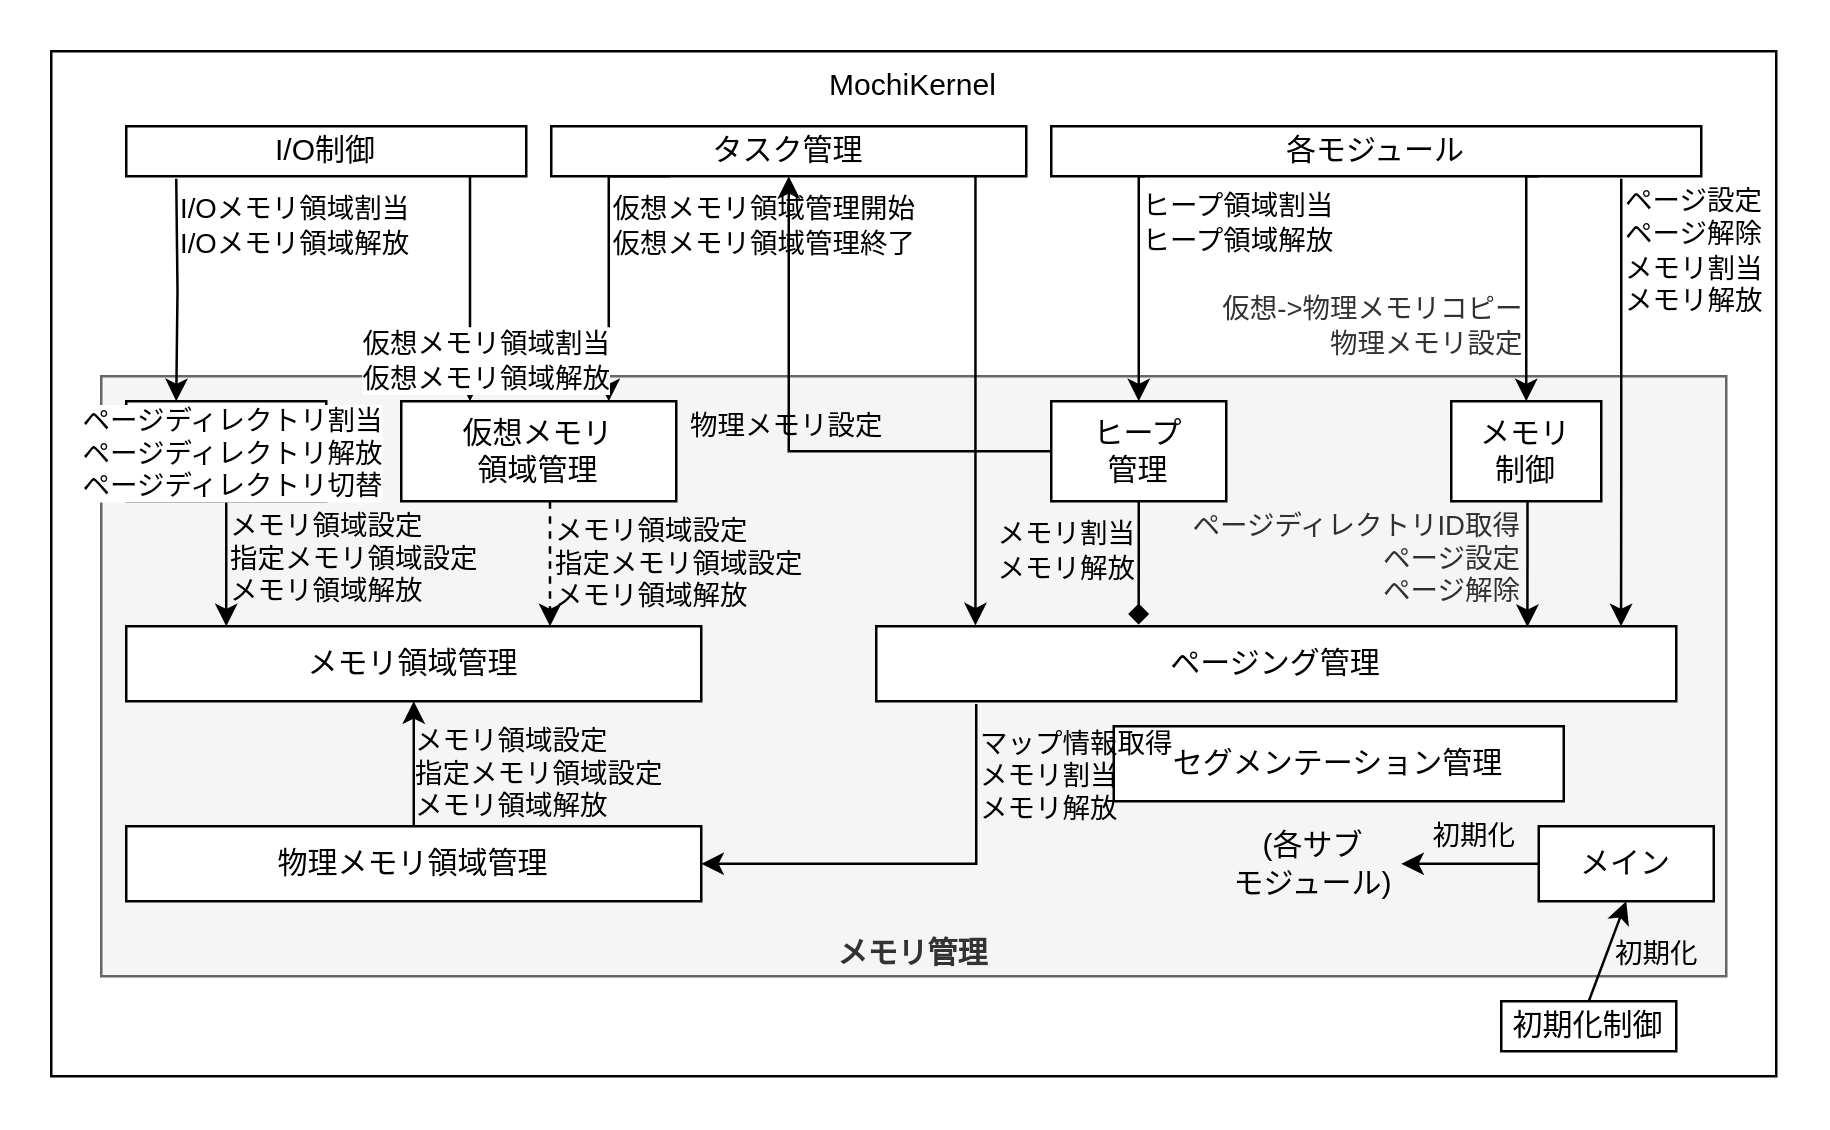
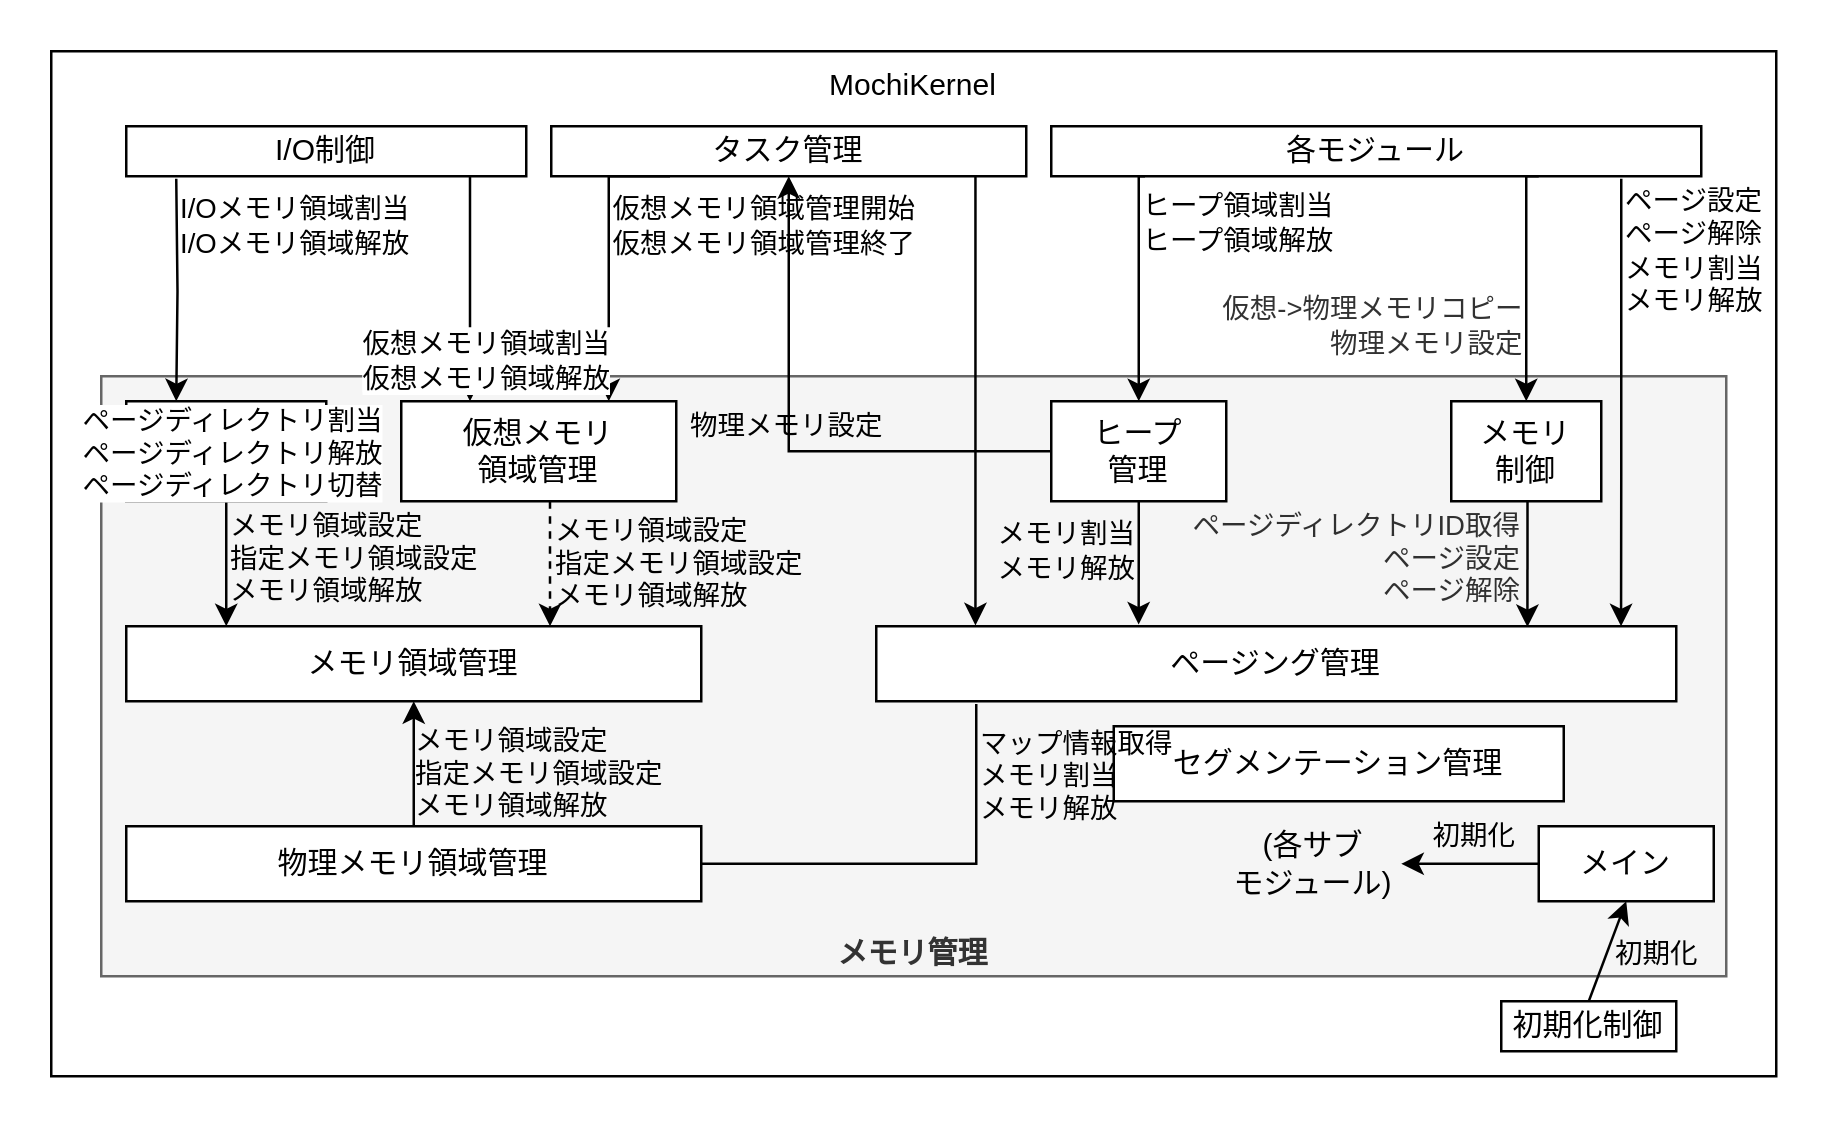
(1139, 604) -> (1139, 605)
(719, 864) -> (712, 864)
